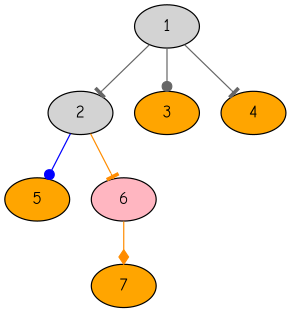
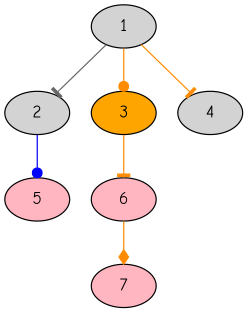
(167, 65) -> (124, 65)
(208, 67) -> (165, 67)
(253, 113) -> (210, 113)
(101, 153) -> (124, 153)
(37, 199) -> (37, 199)
(124, 286) -> (124, 286)
